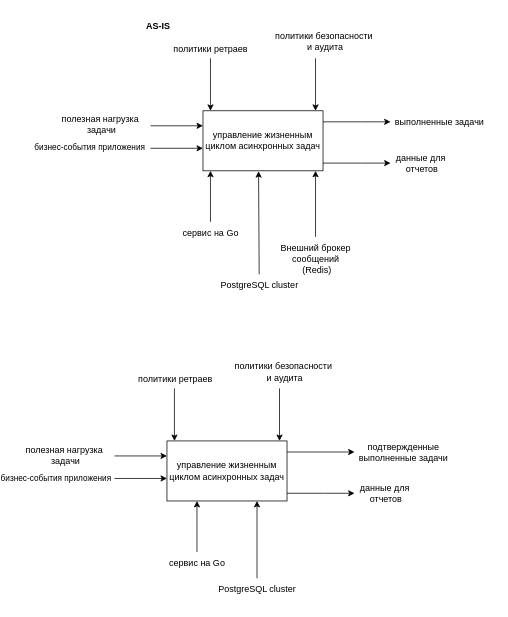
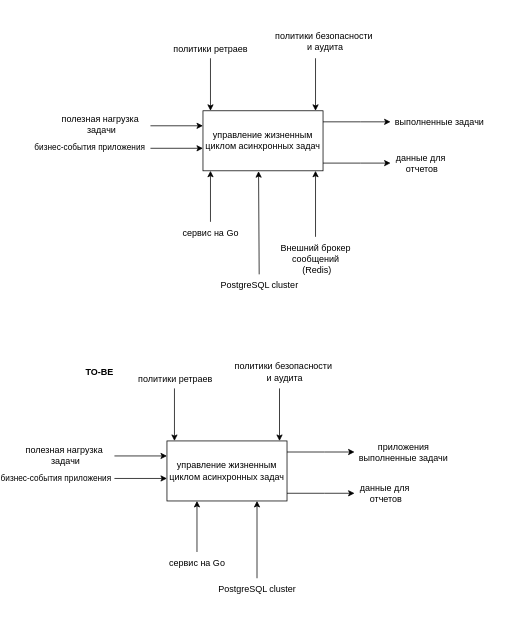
(158, 27) -> none
none -> (99, 372)
(404, 452) -> (404, 452)
